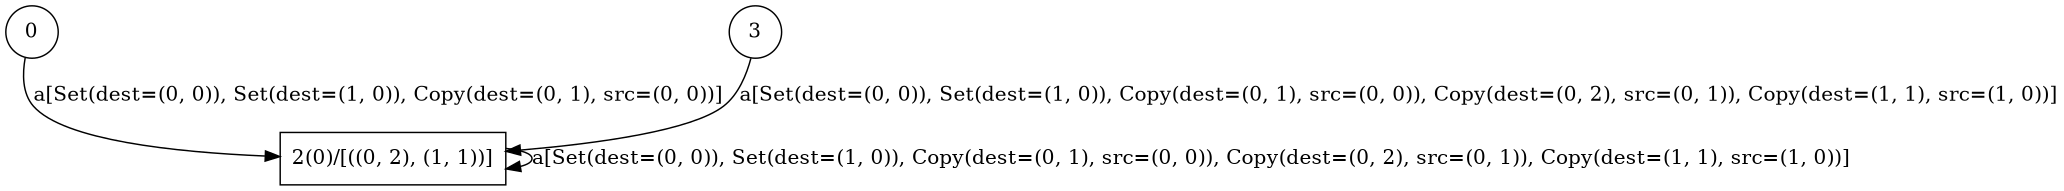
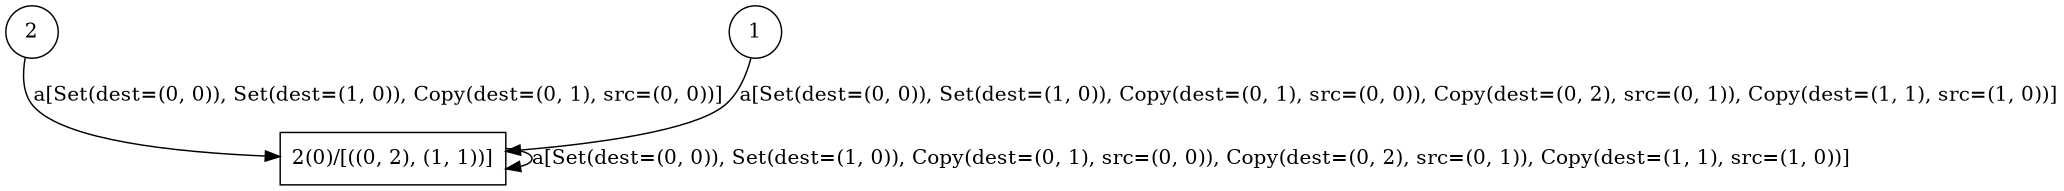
(32, 32) -> (32, 32)
(755, 32) -> (755, 32)
